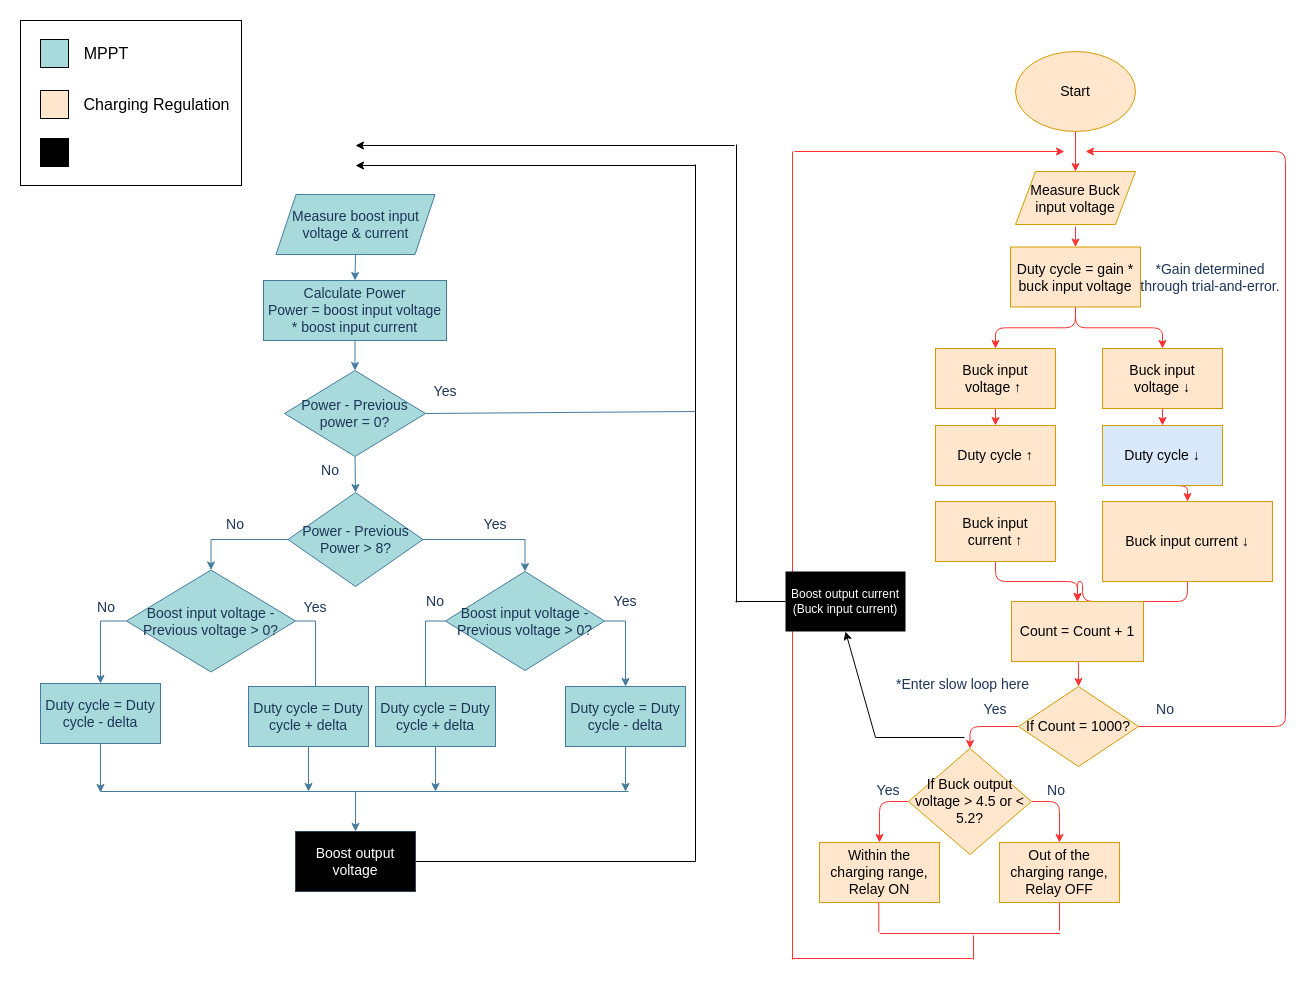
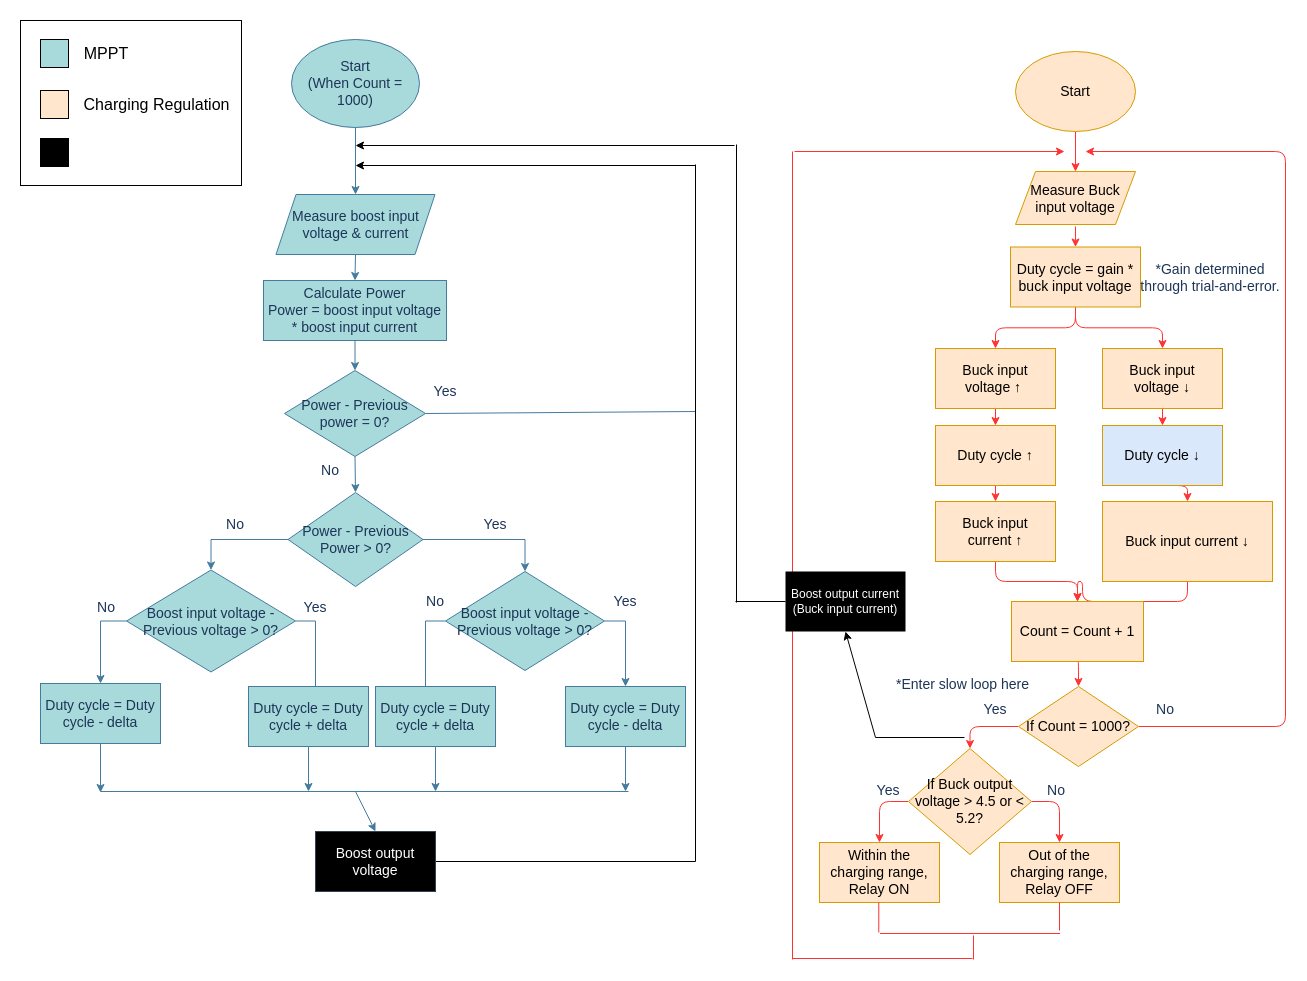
none -> (356, 84)
none -> (356, 158)
none -> (996, 490)
(356, 540) -> (356, 540)
(356, 862) -> (376, 862)
